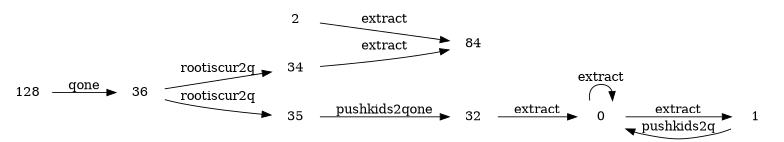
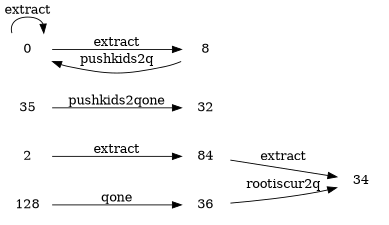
(380, 60) -> (279, 168)
(213, 109) -> none
(533, 117) -> none
(756, 117) -> (206, 49)
